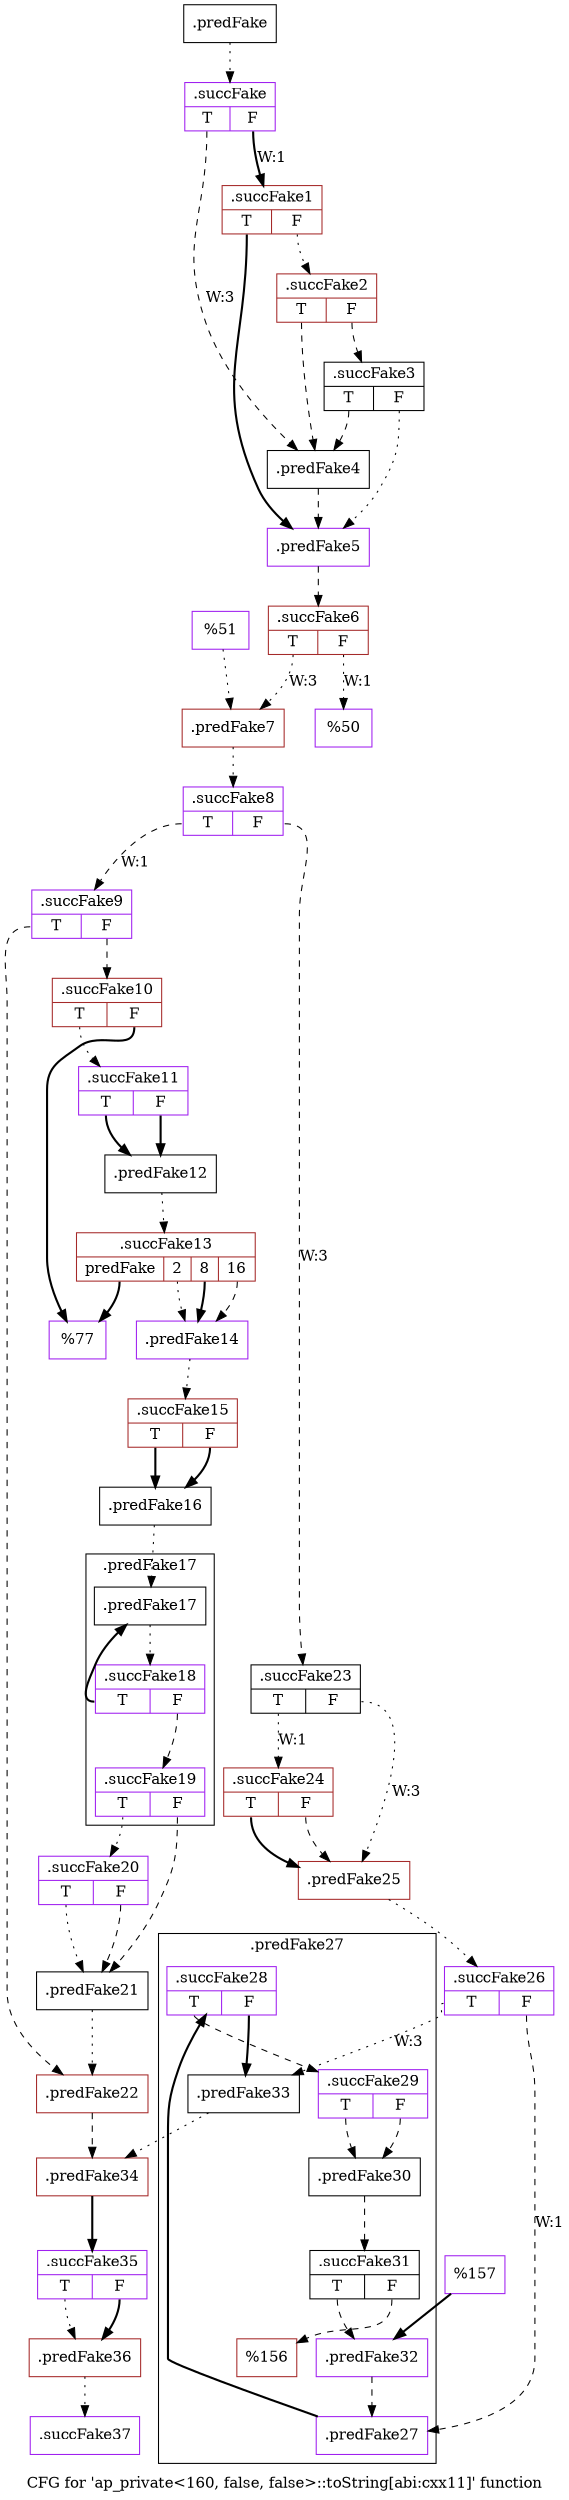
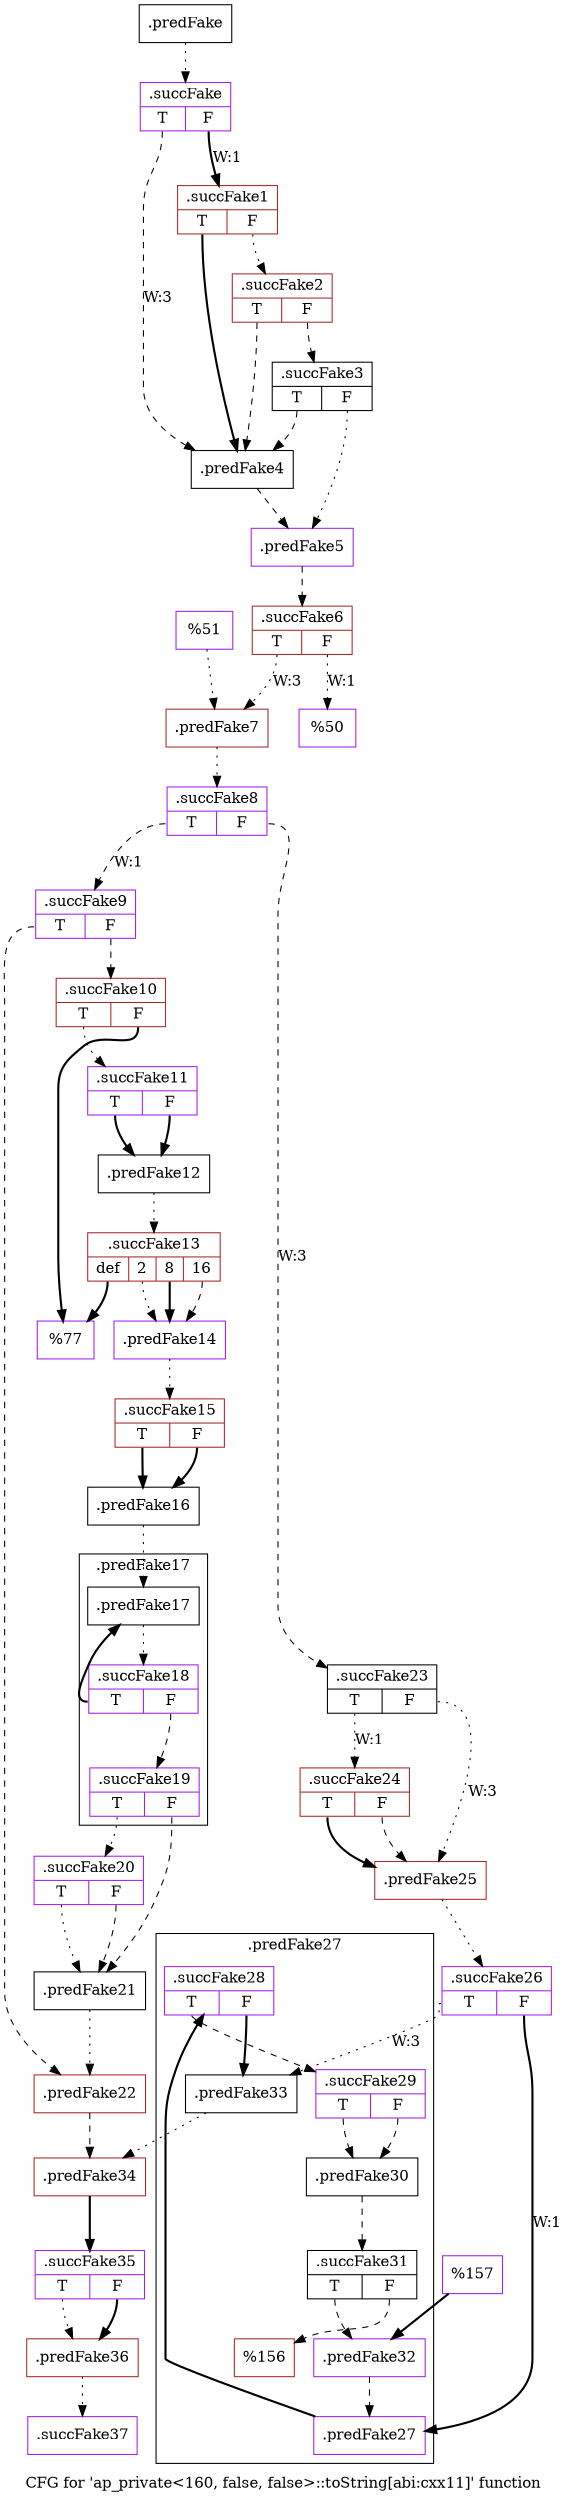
(234, 391) -> (212, 338)
(120, 1269) -> (108, 1269)
(535, 2252) -> (532, 2252)
